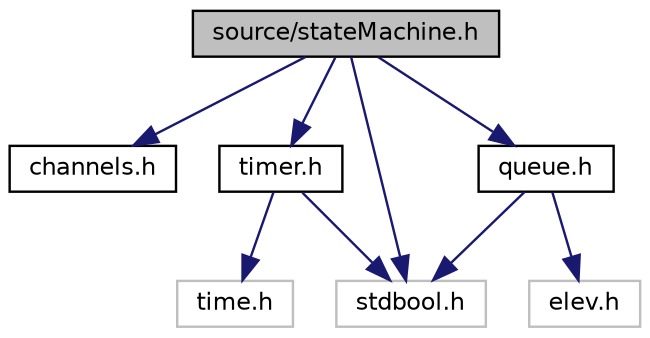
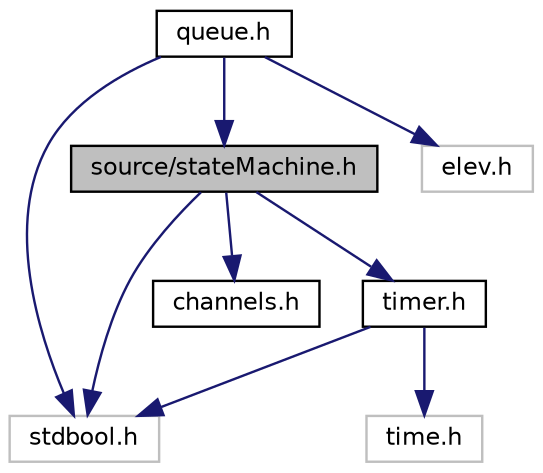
(436, 94) -> (224, 89)
